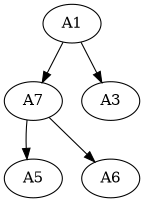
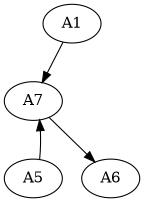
(111, 101) -> none
(26, 134) -> (41, 145)
